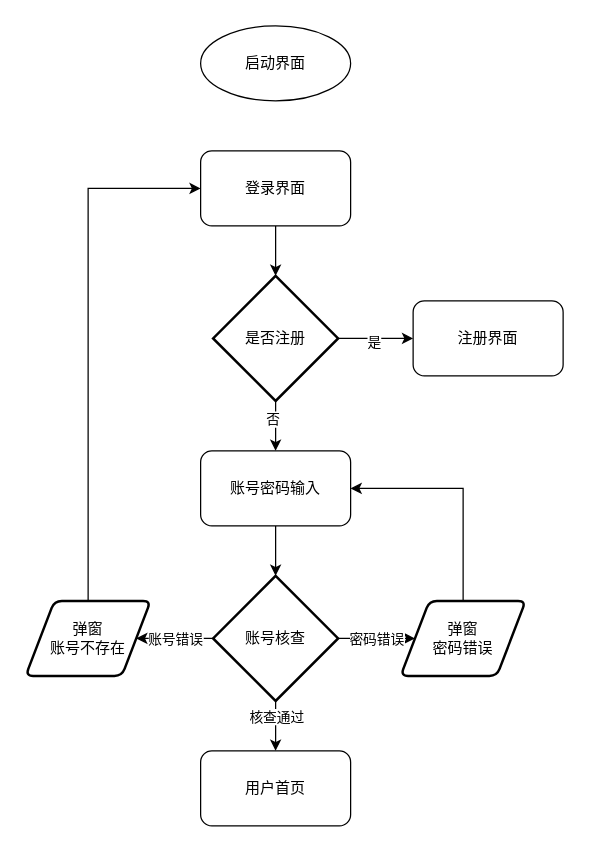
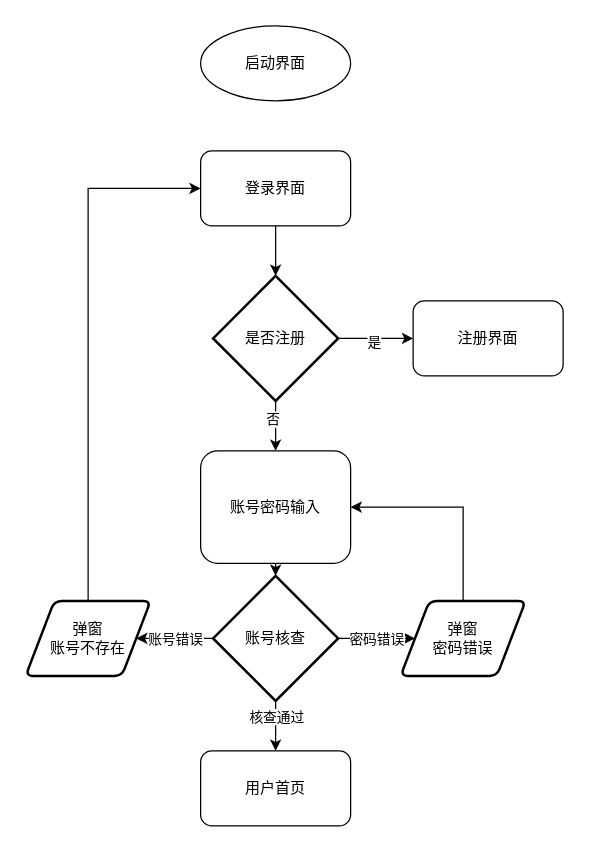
(276, 488) -> (276, 507)
